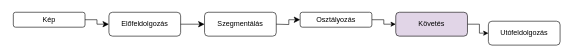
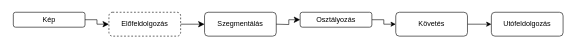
(144, 24) -> (144, 24)
(432, 24) -> (432, 24)
(525, 33) -> (528, 24)
